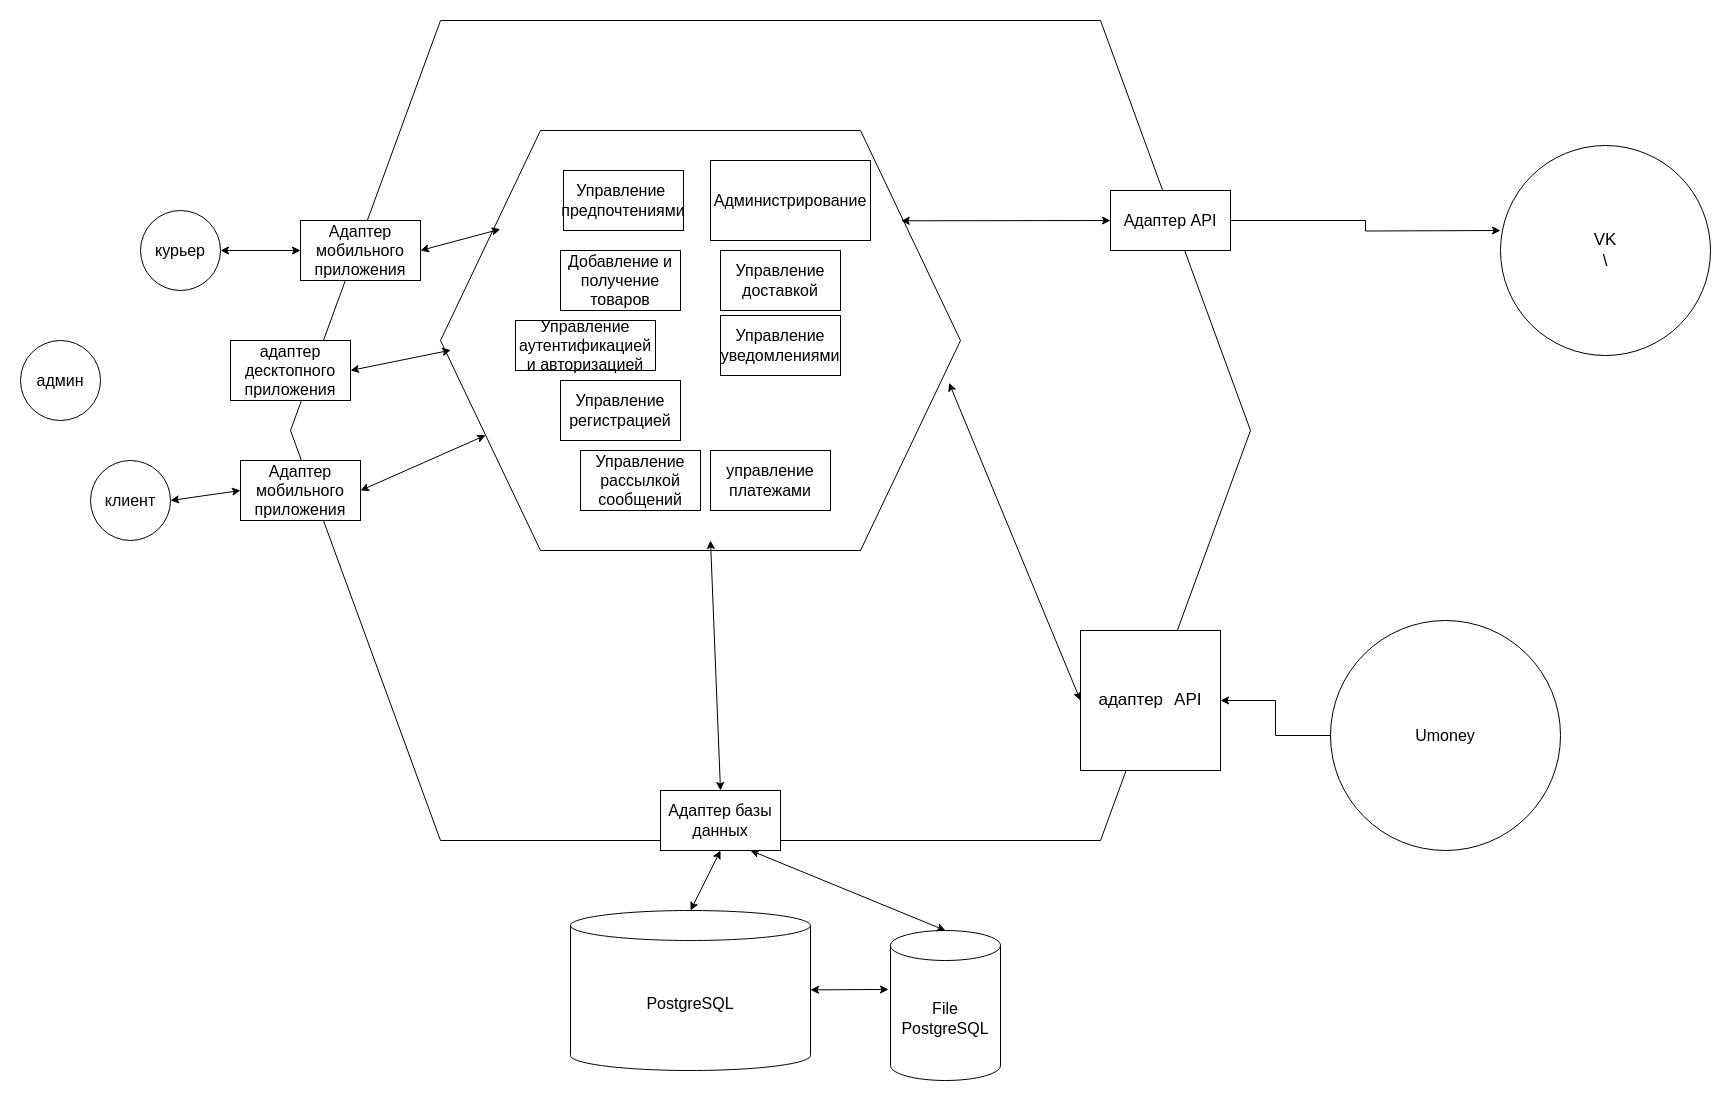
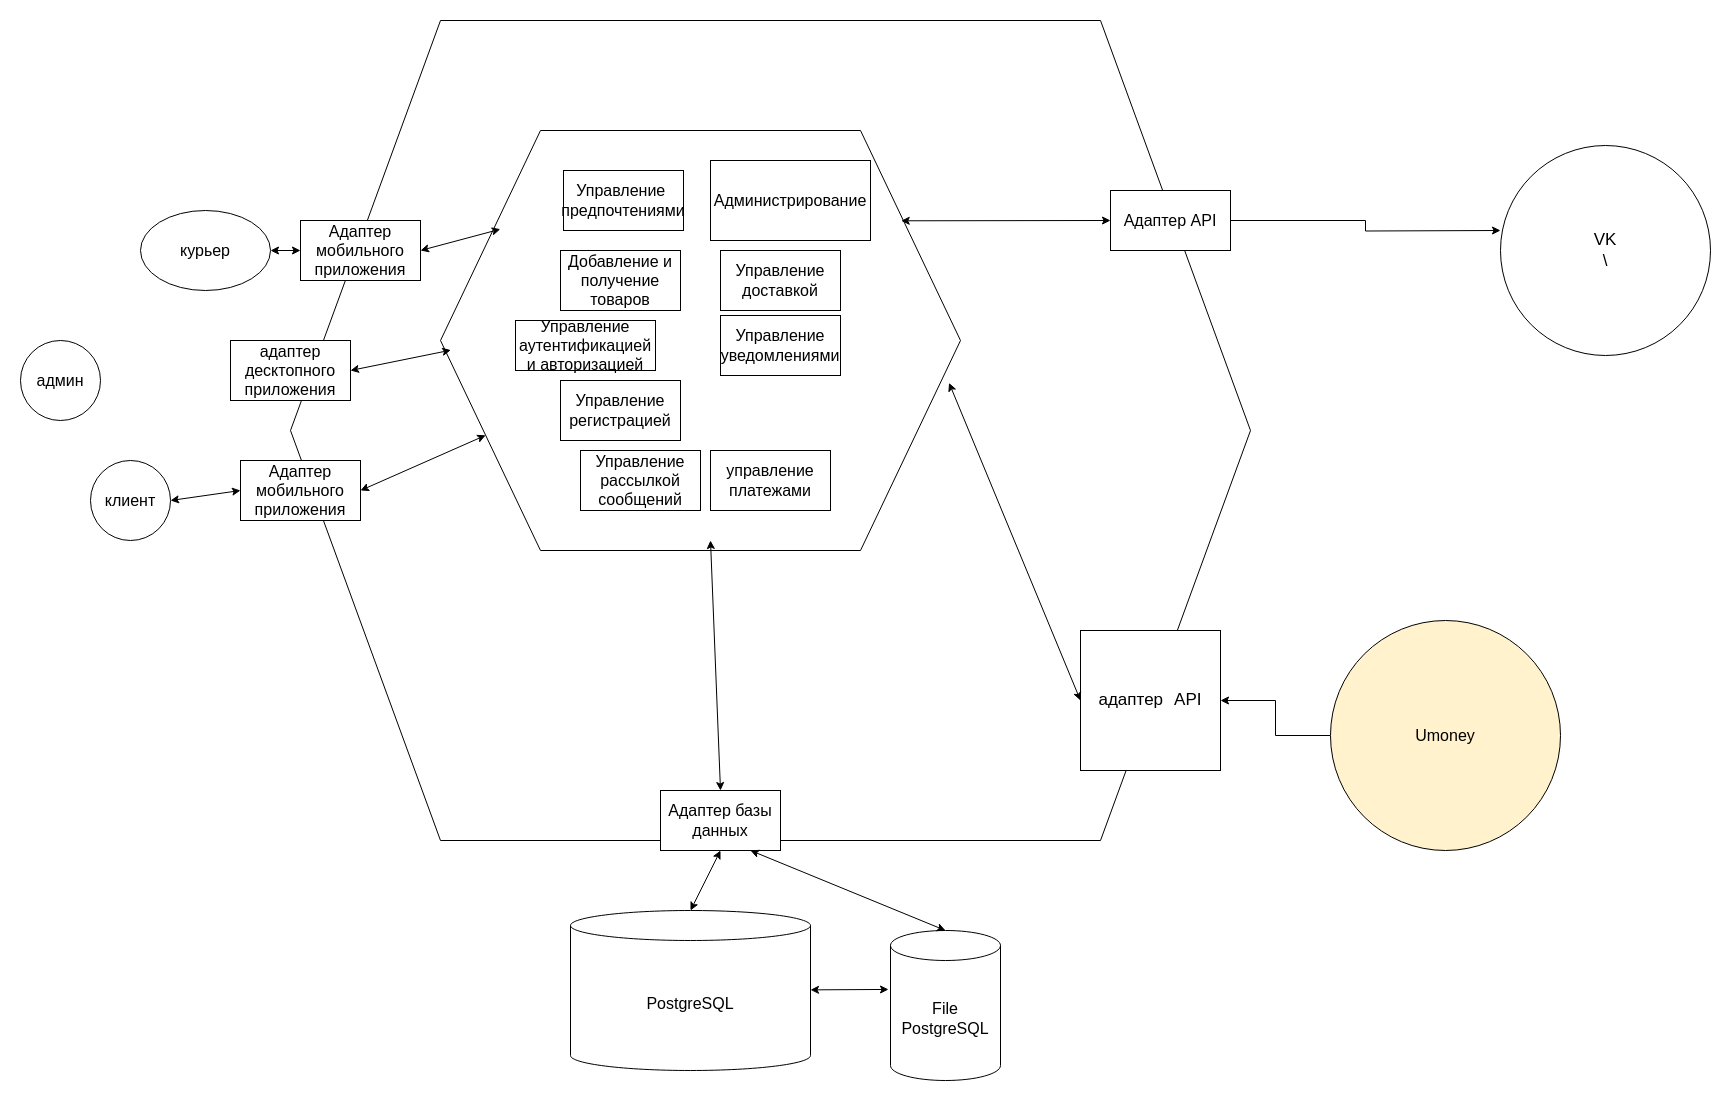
(181, 251) -> (206, 251)
(1446, 736) -> (1446, 736)
